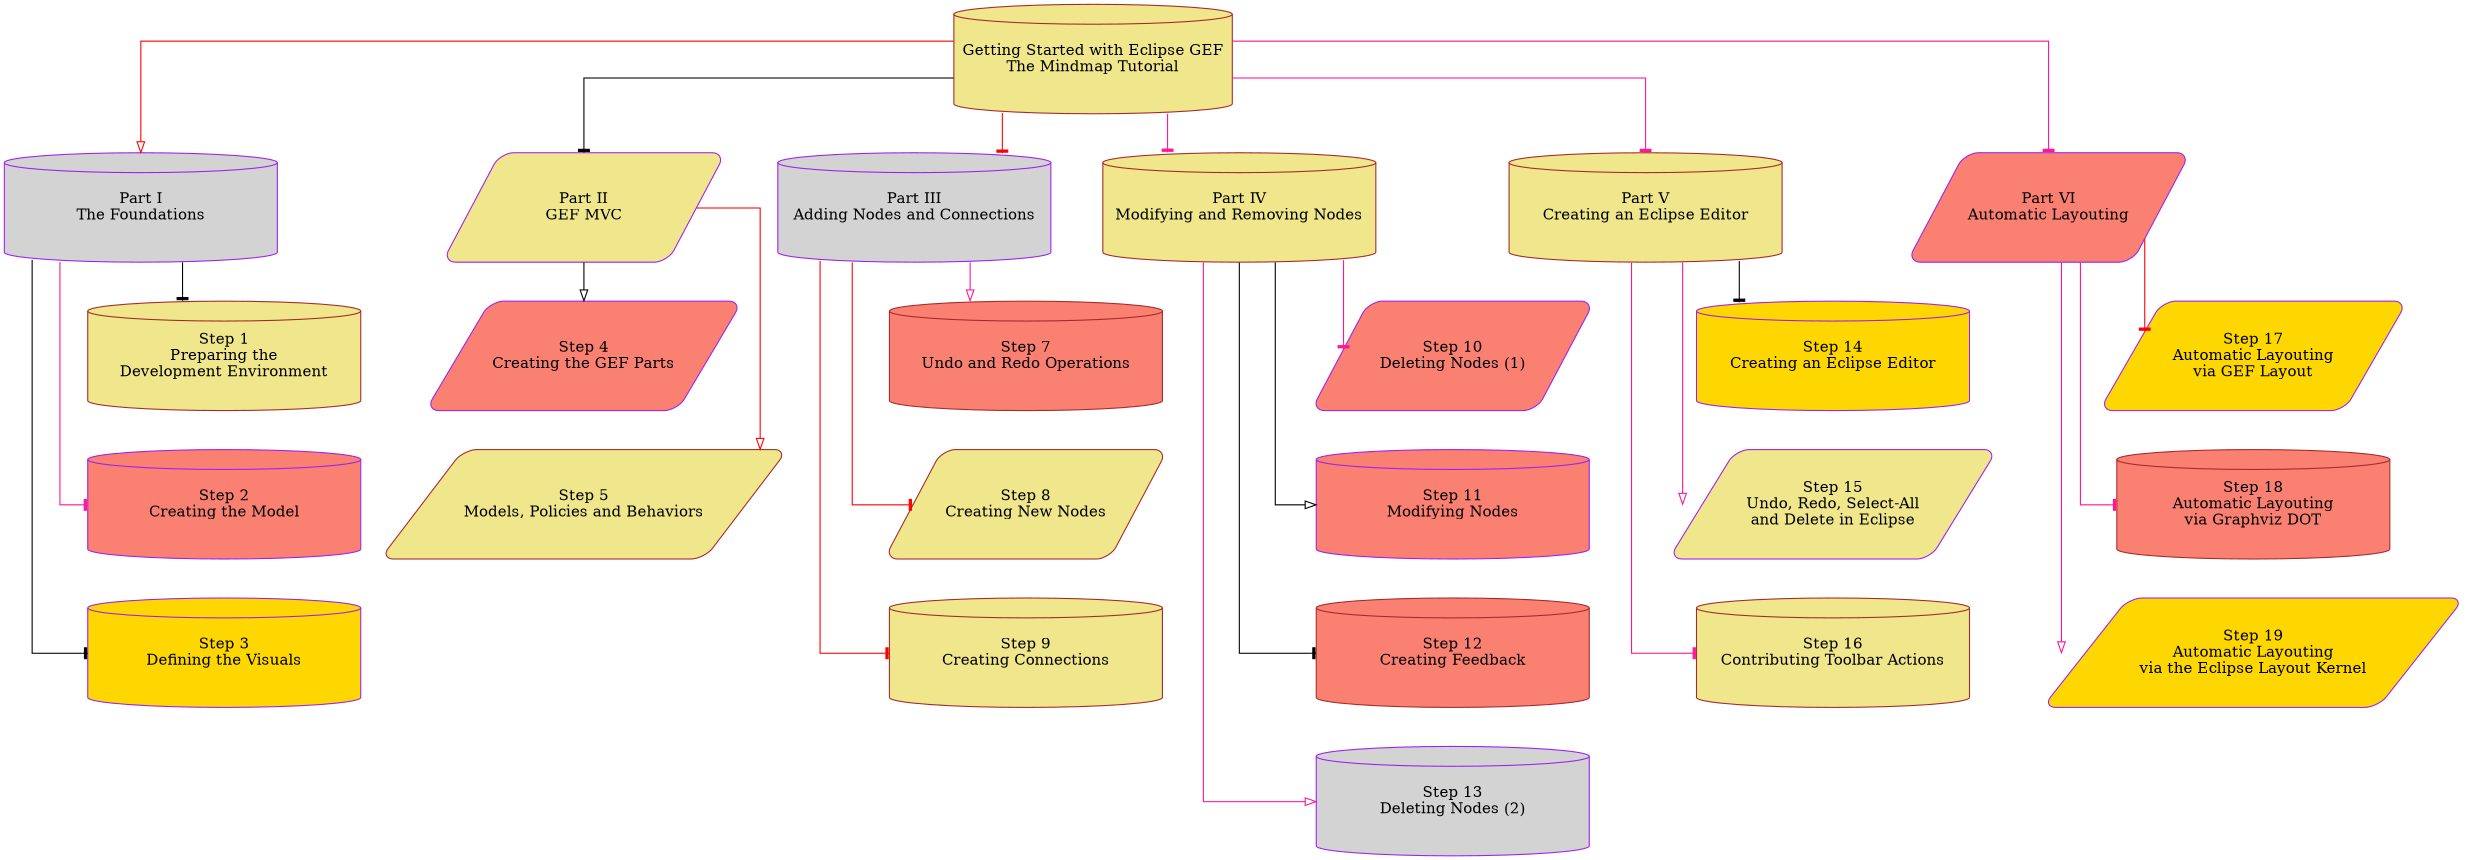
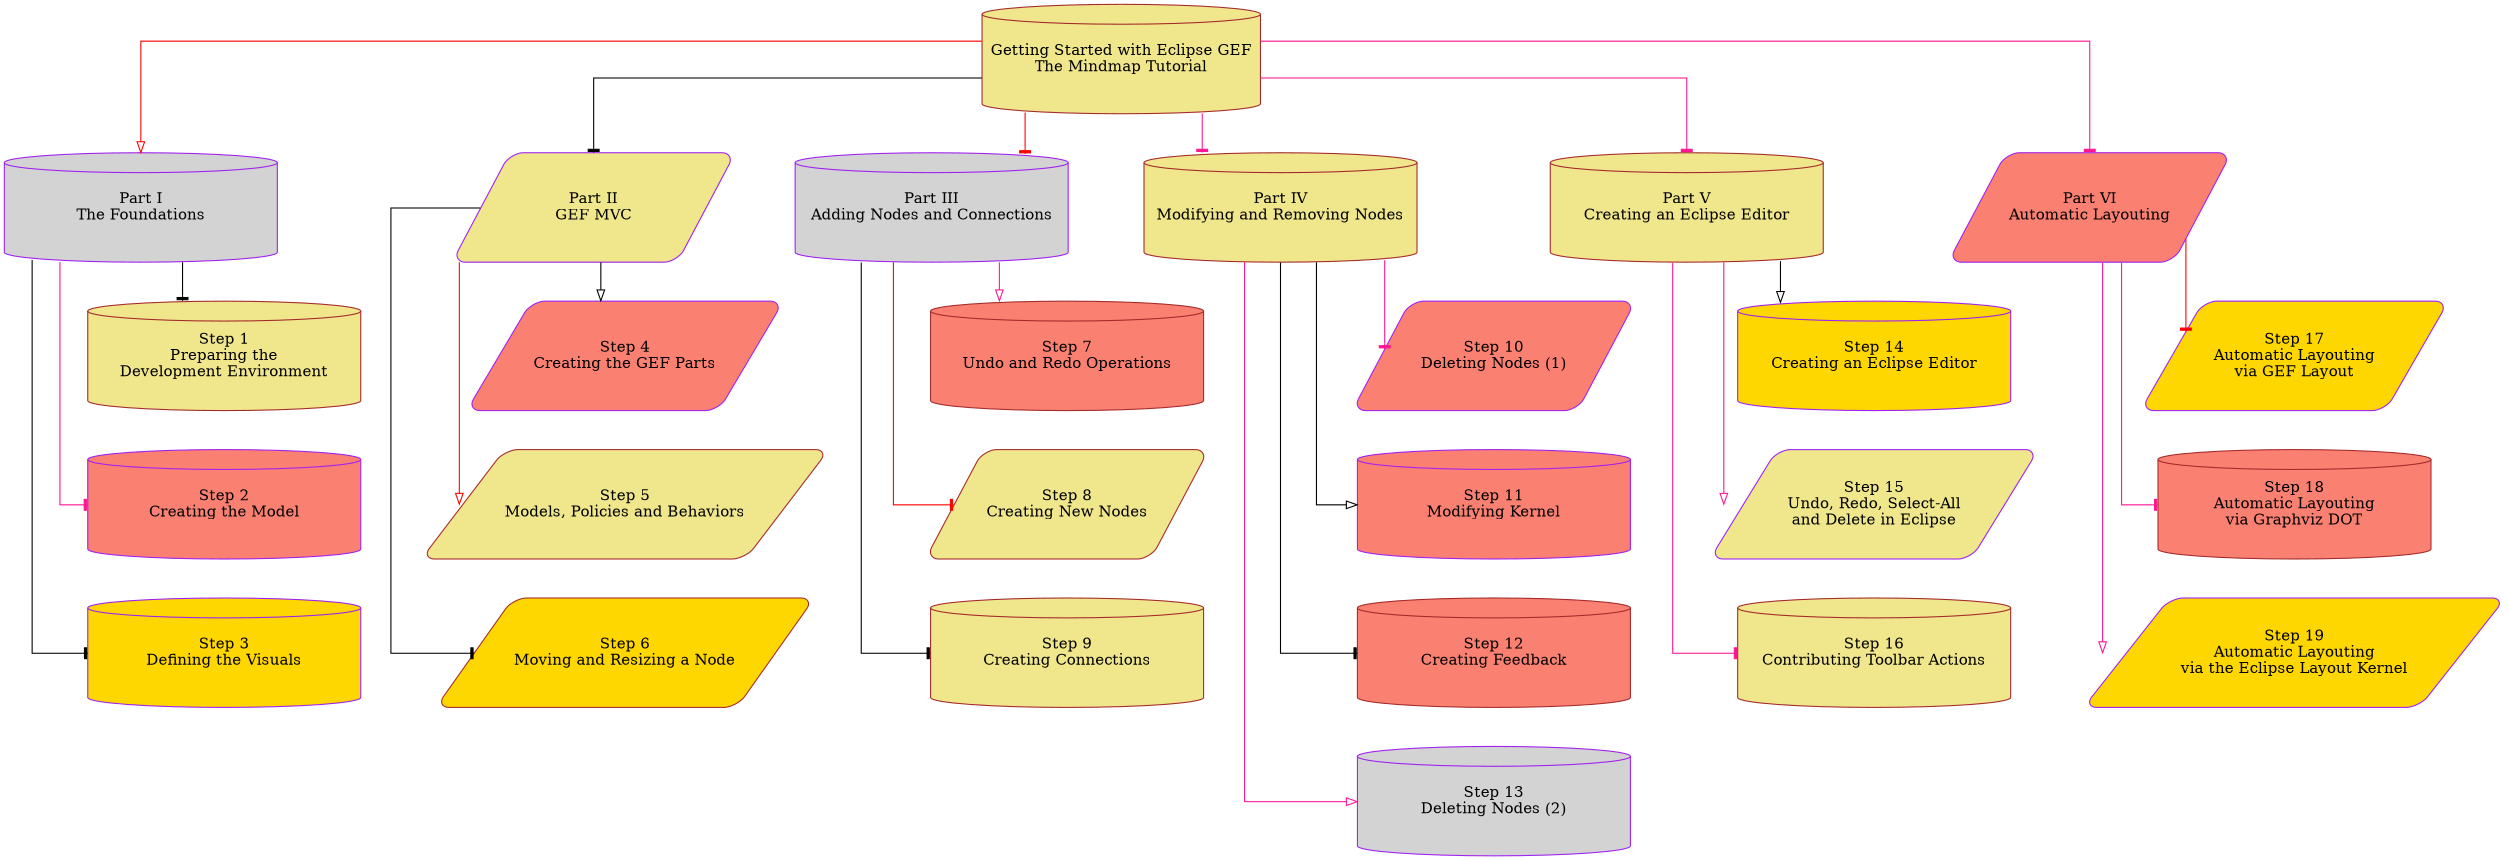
(1739, 279) -> (1780, 276)
(820, 489) -> (861, 490)
(1453, 504) -> (1494, 504)
none -> (625, 653)
